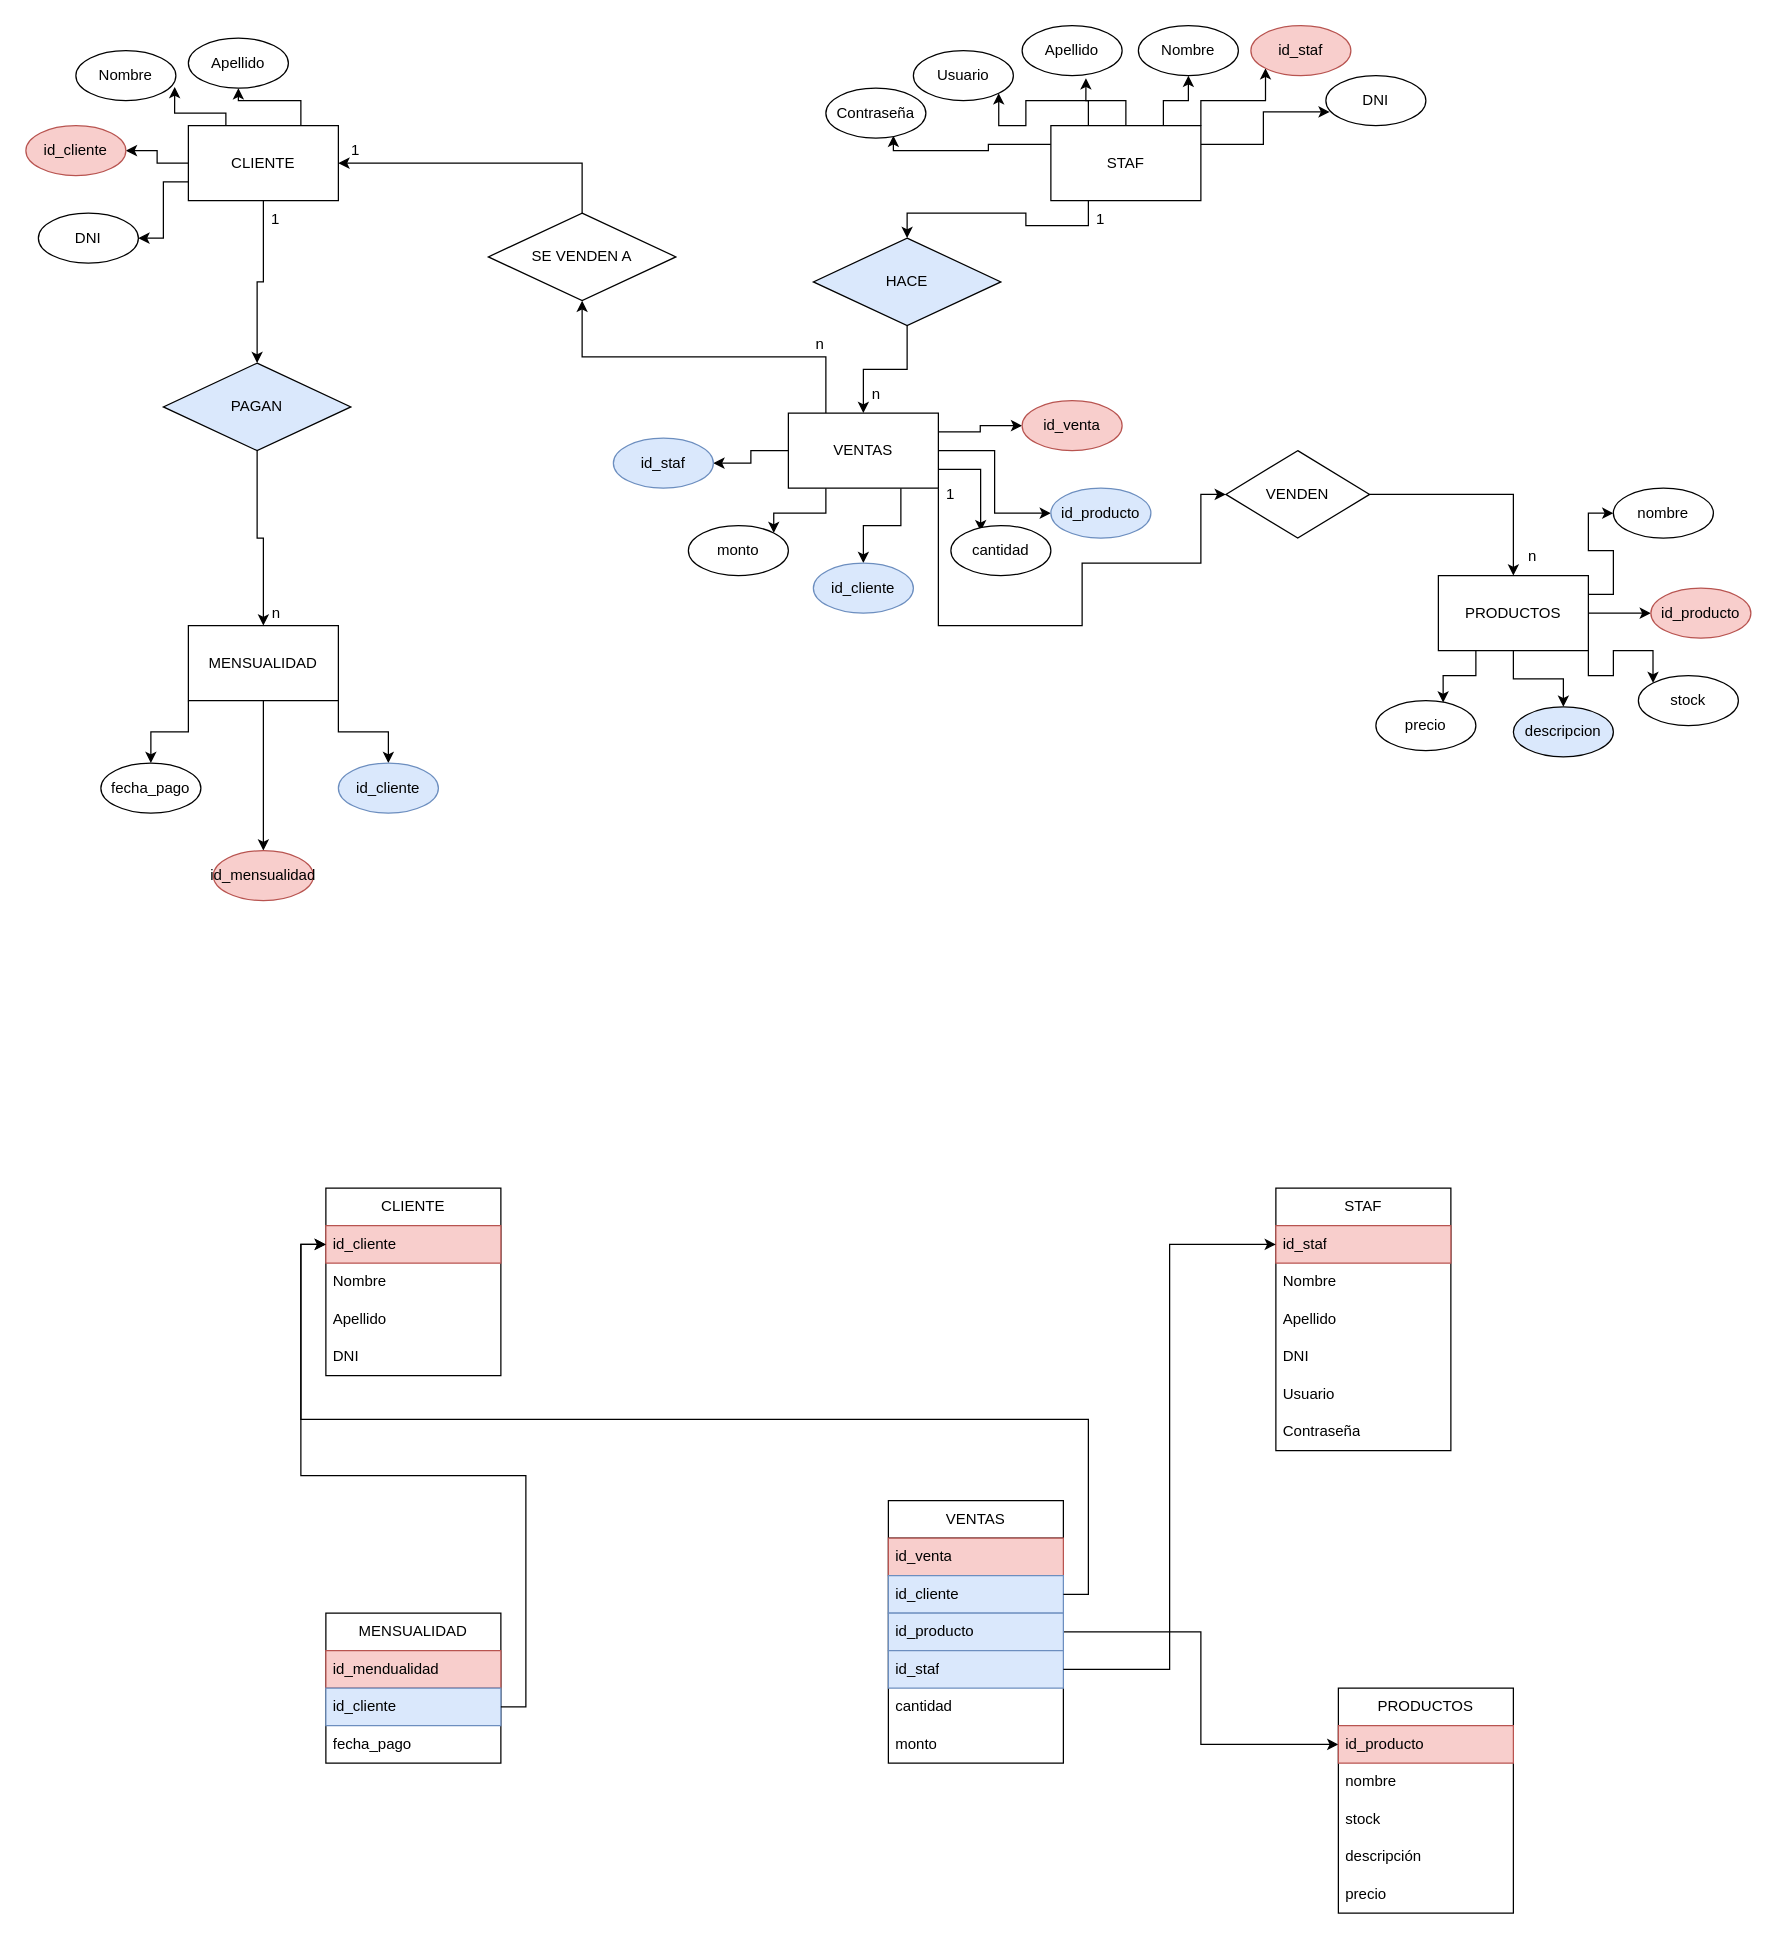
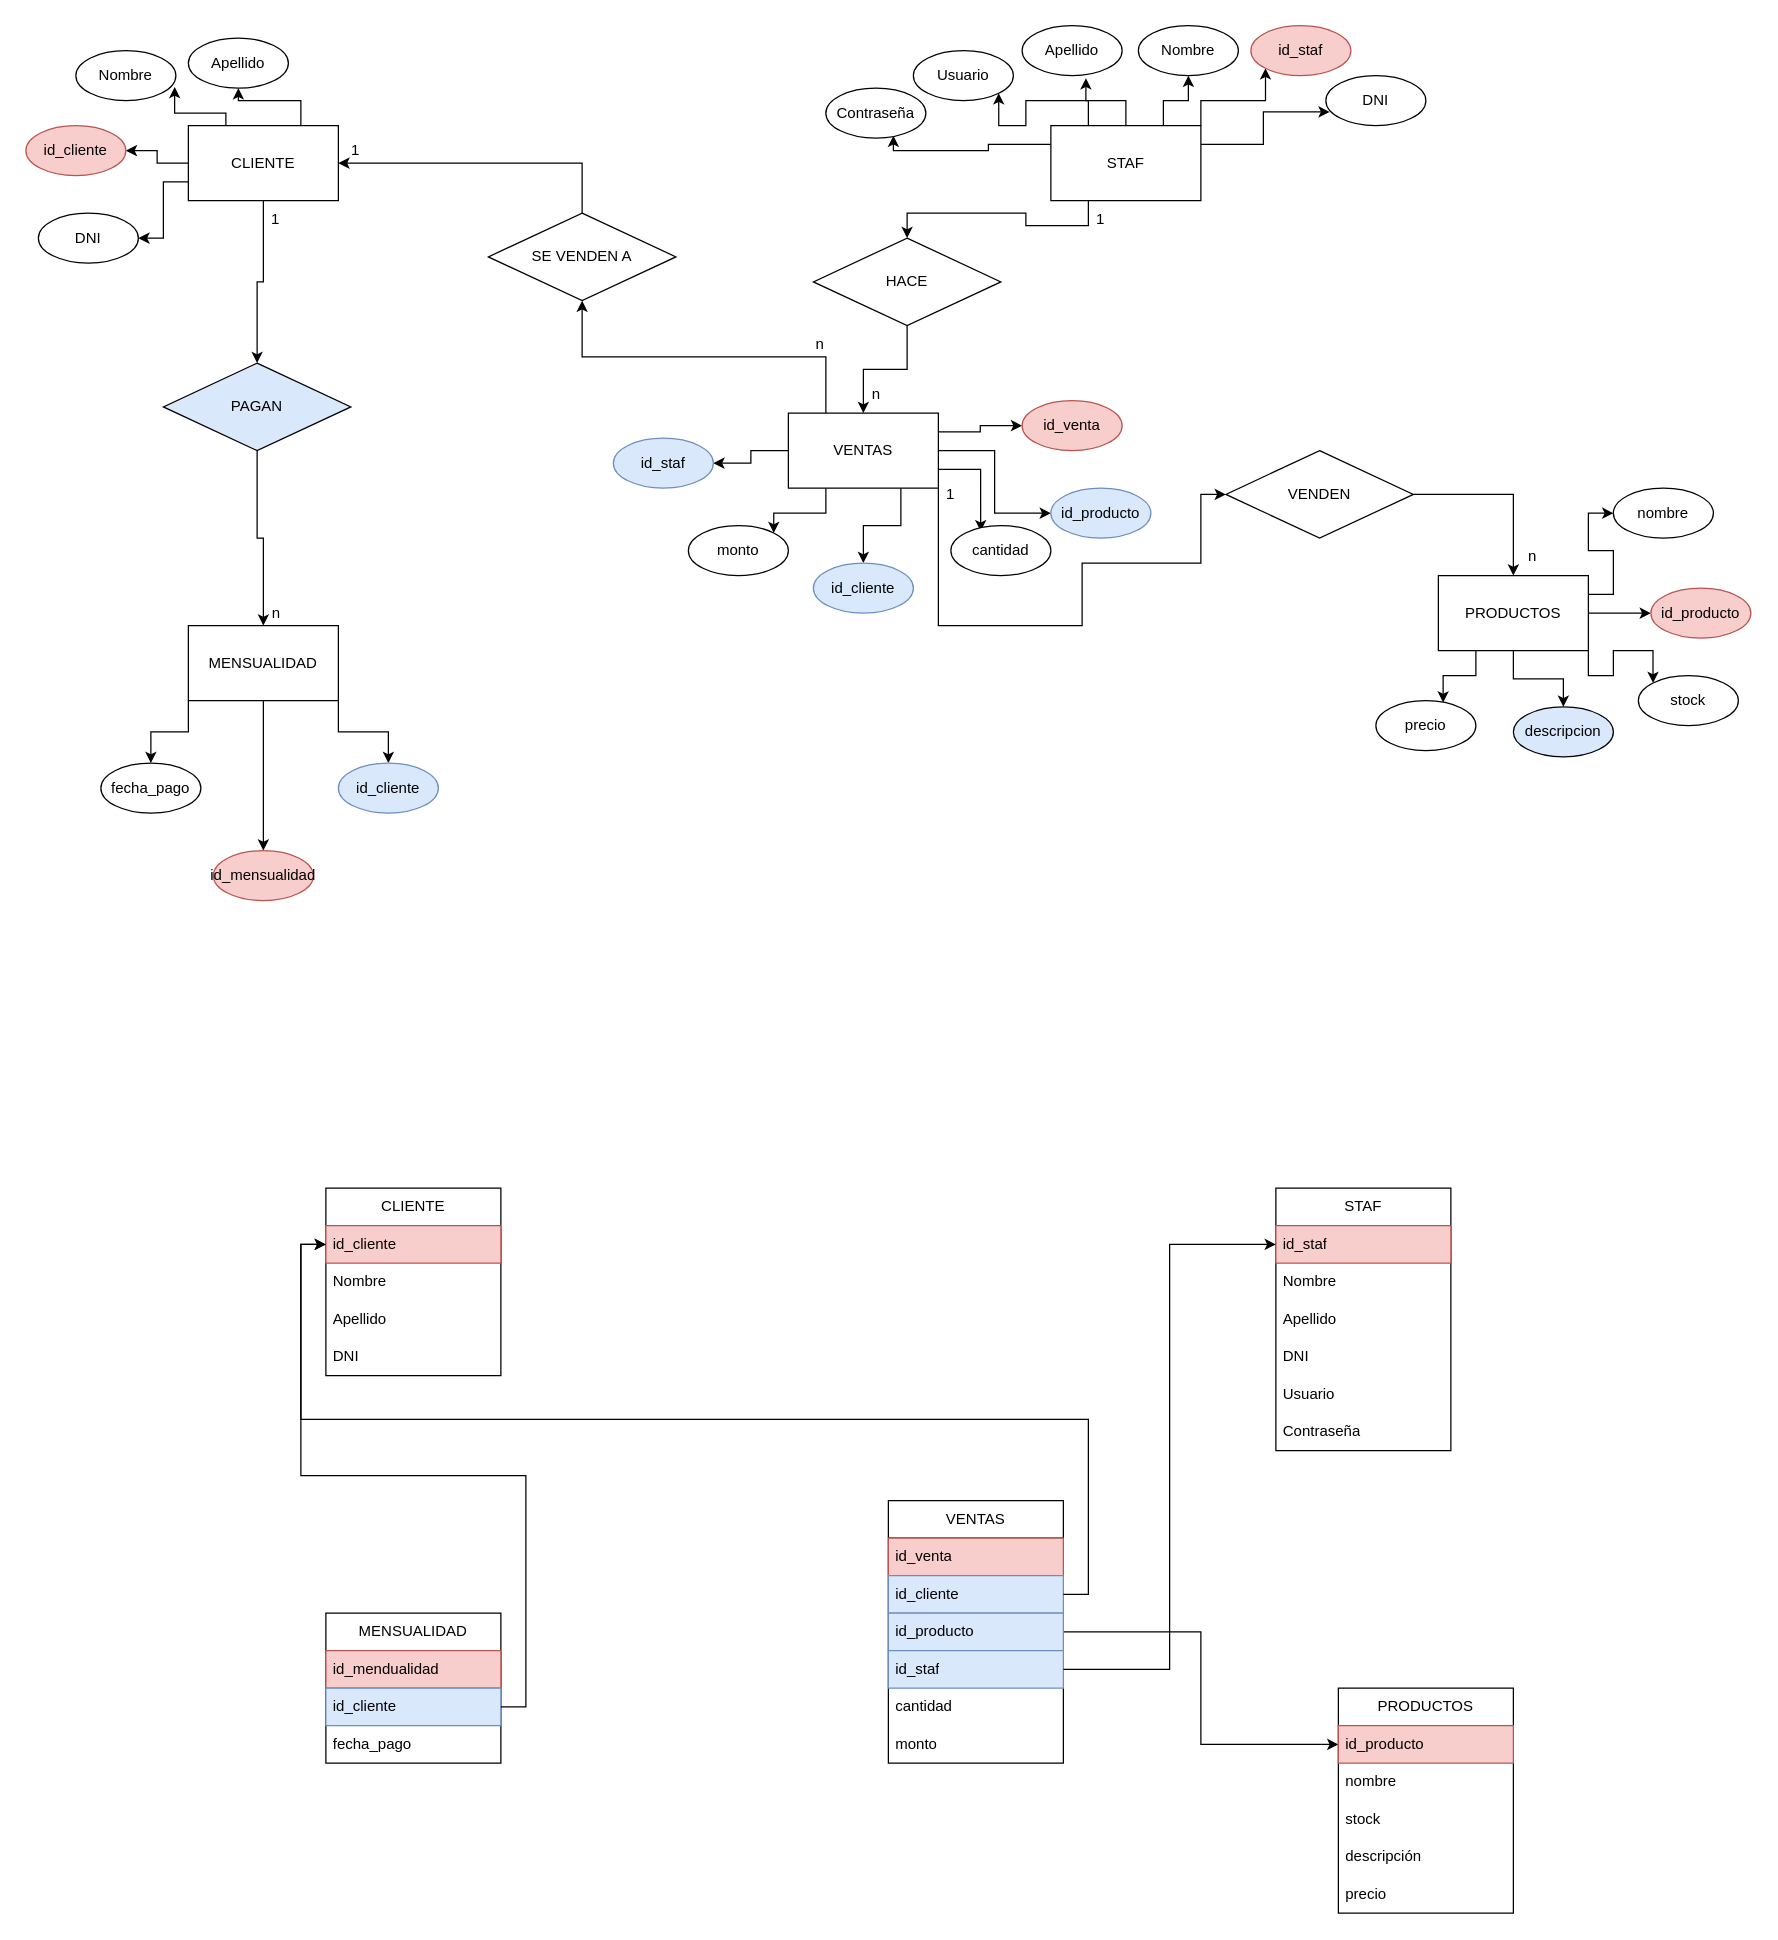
(907, 282) -> (907, 282)
(1298, 494) -> (1319, 494)
